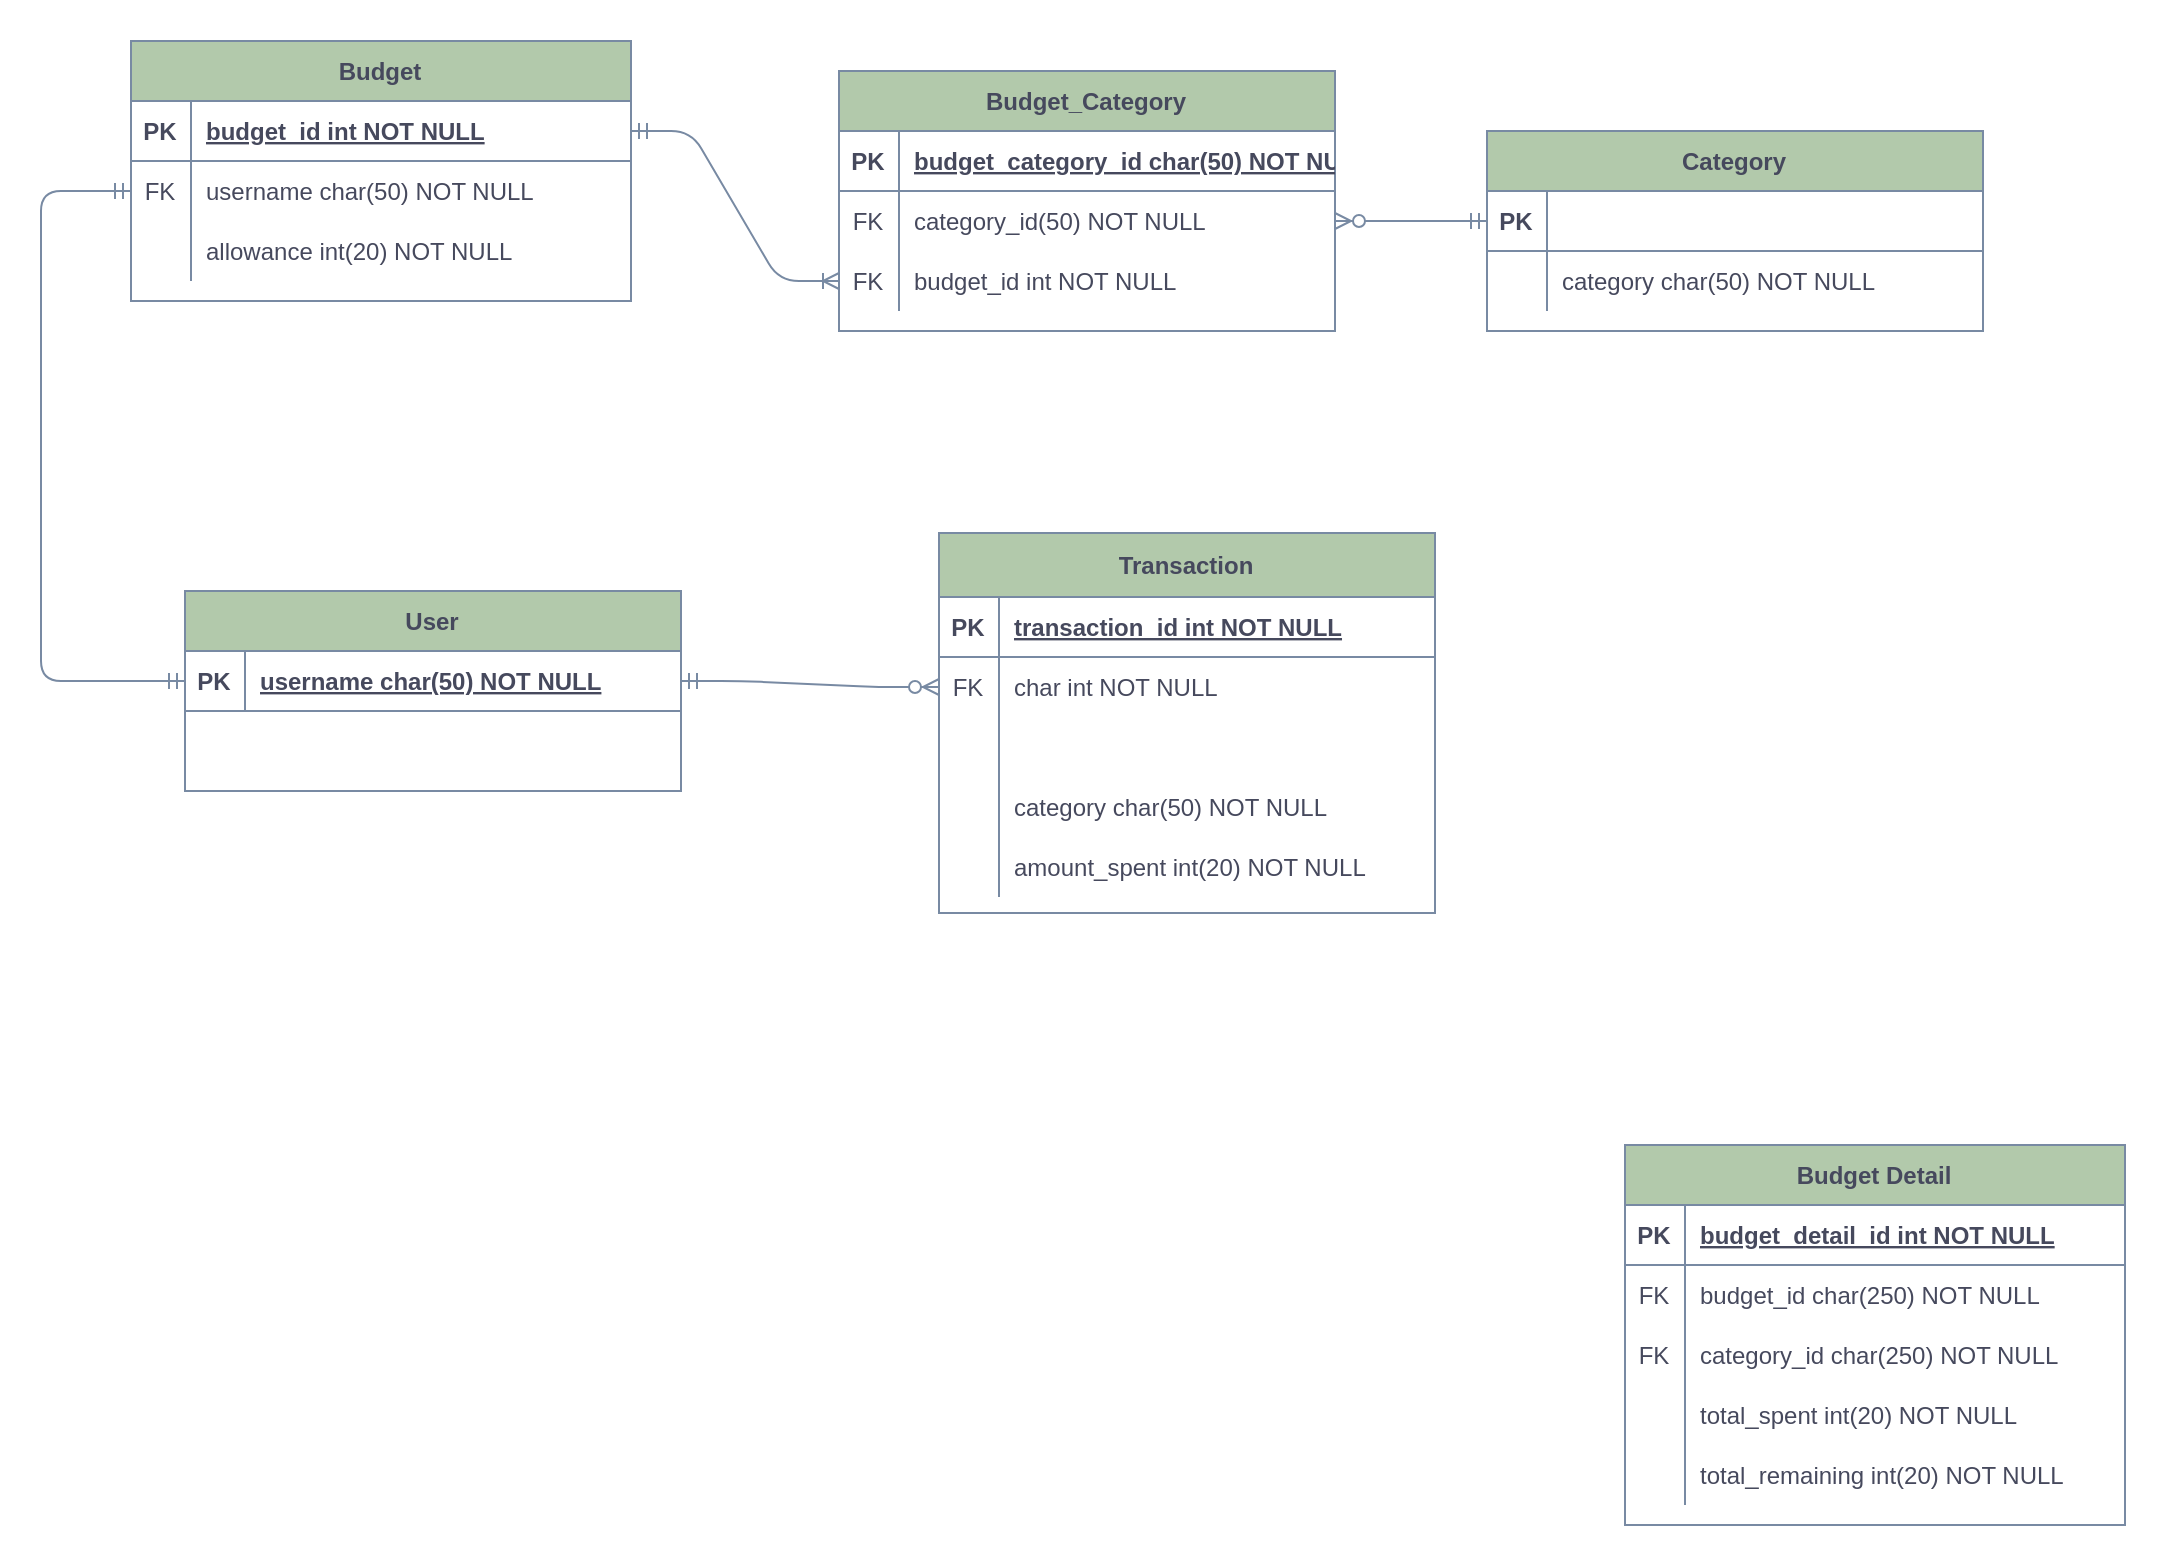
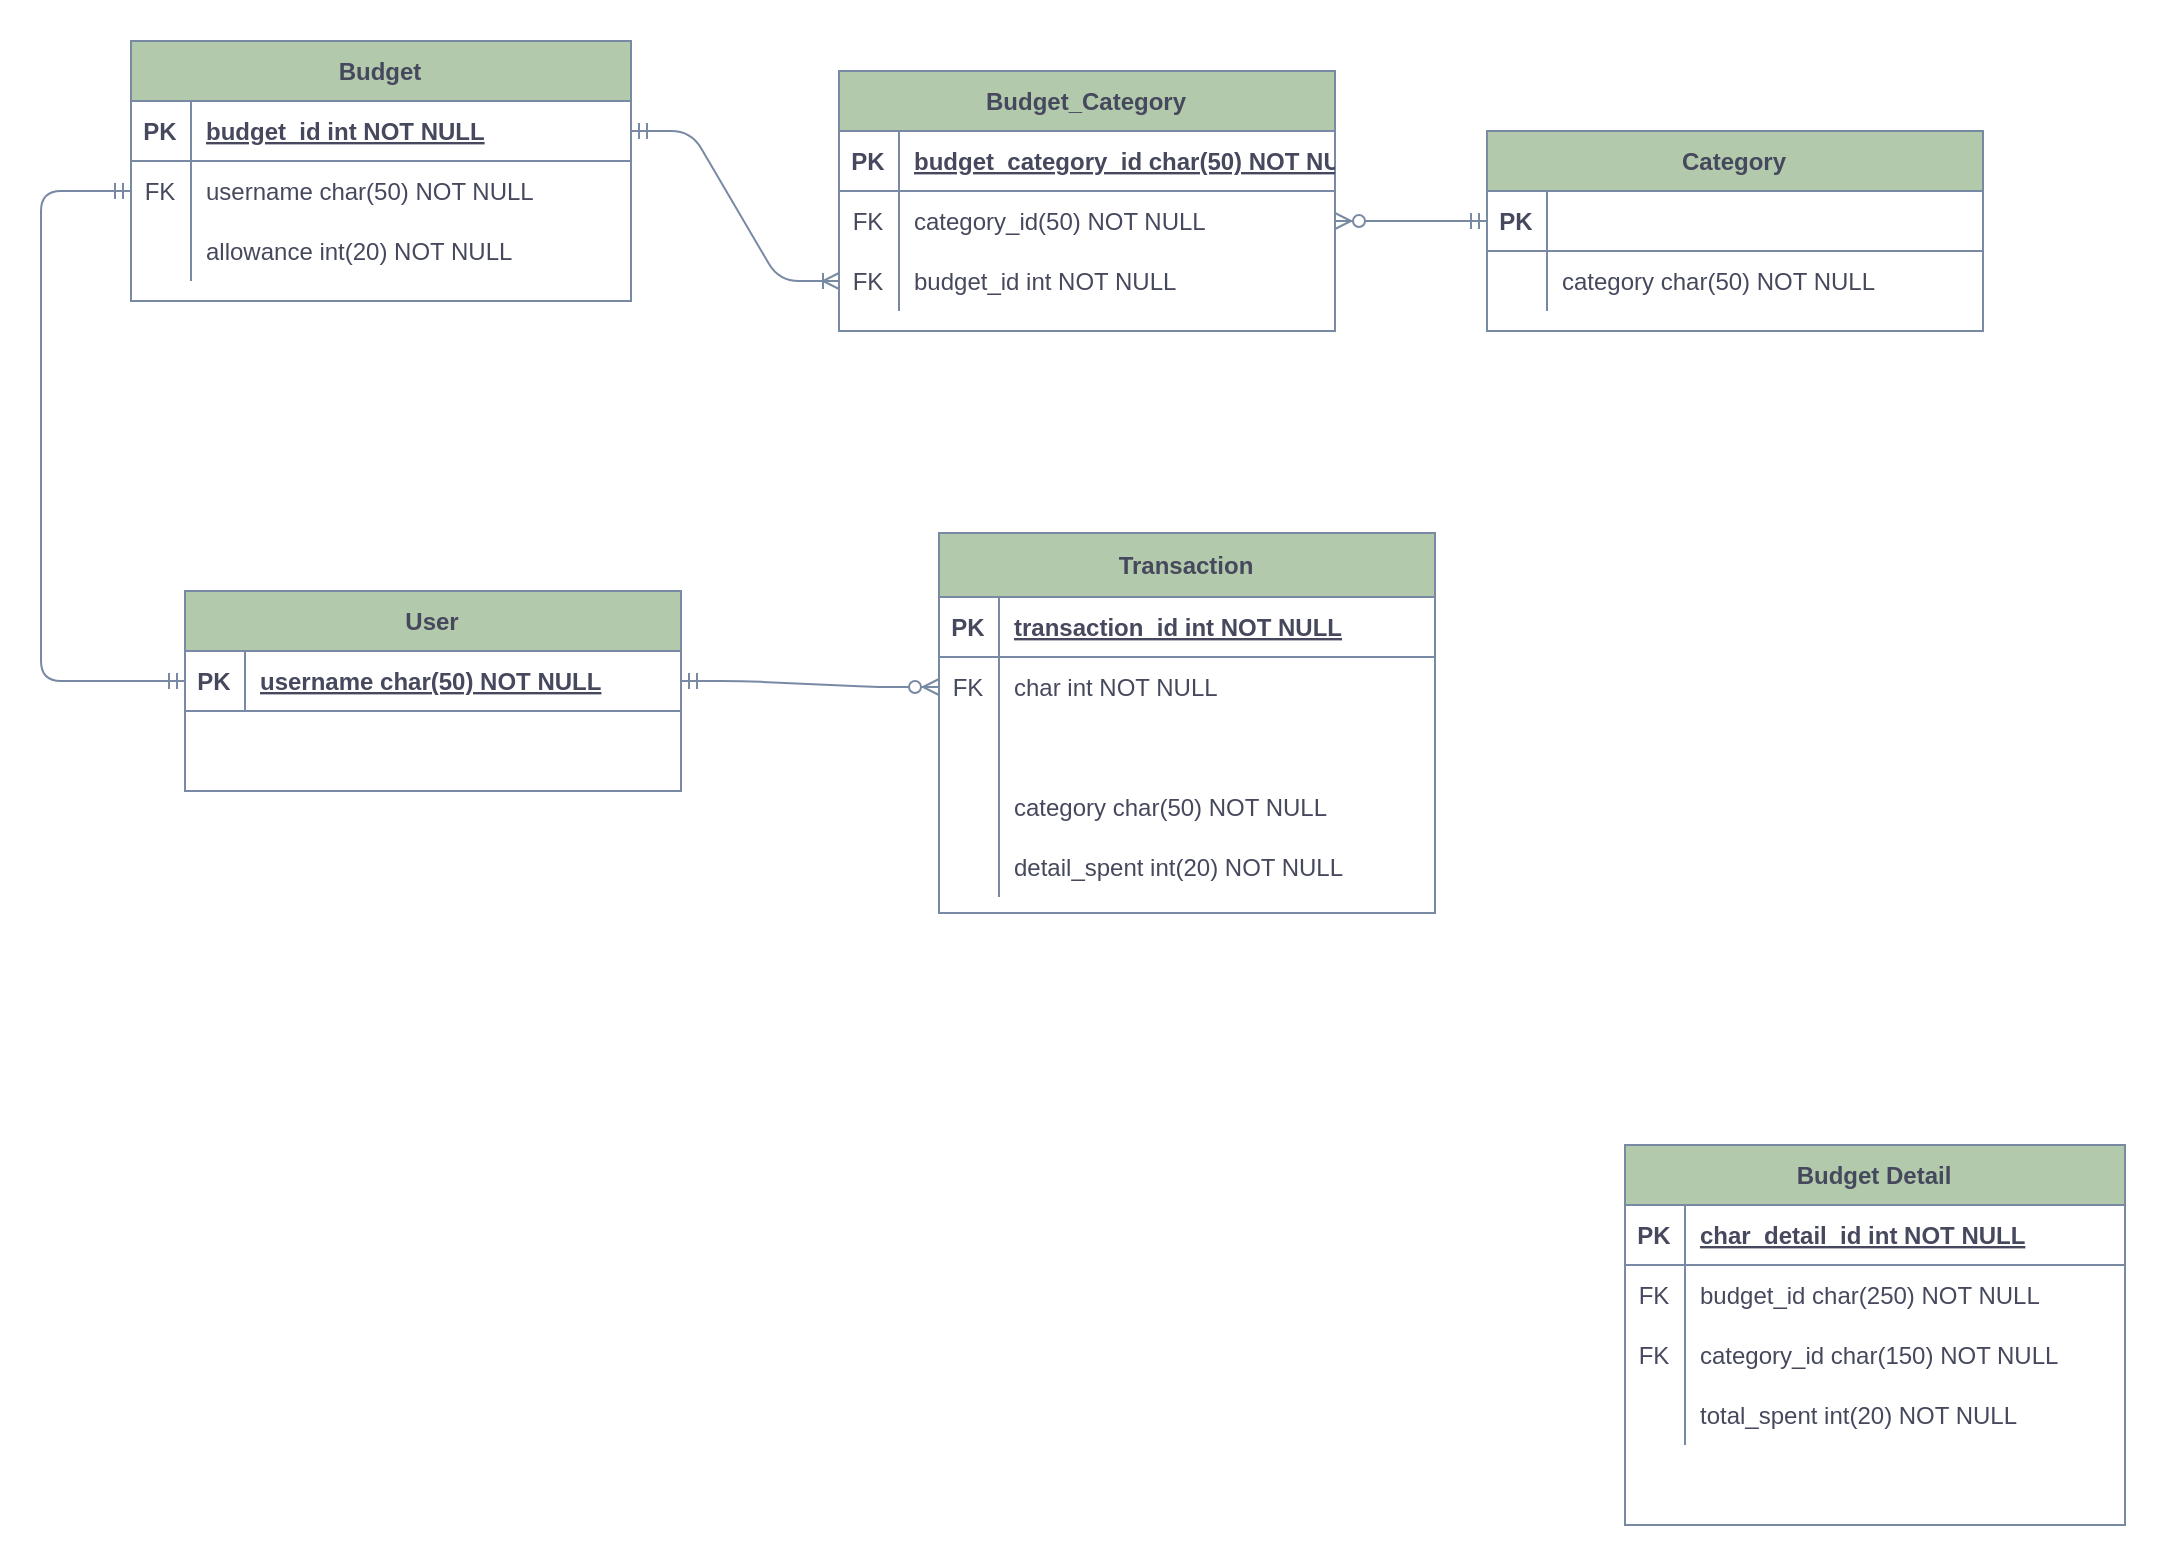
(1196, 868) -> (1190, 868)
(1873, 1236) -> (1860, 1236)
(1889, 1356) -> (1889, 1356)
(1905, 1475) -> none
